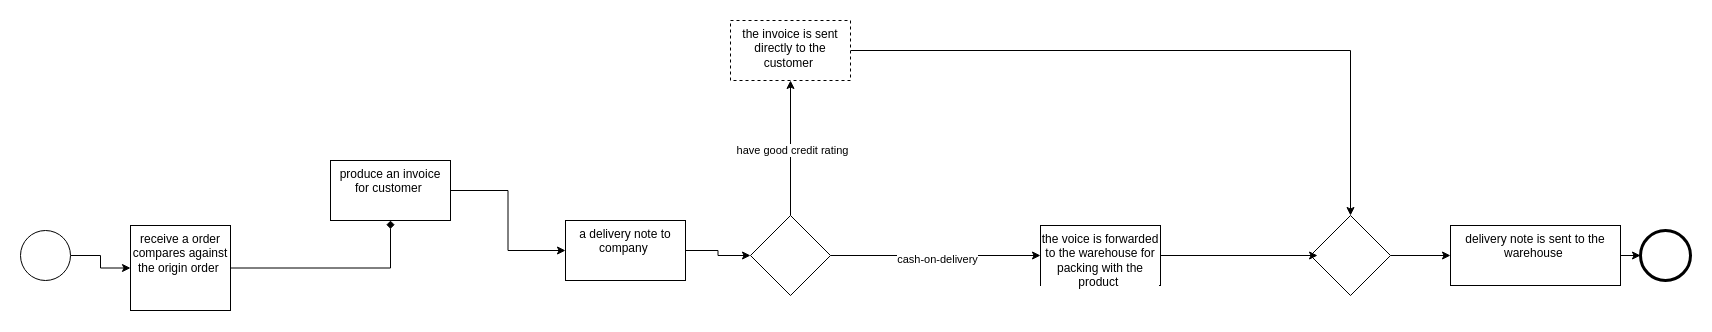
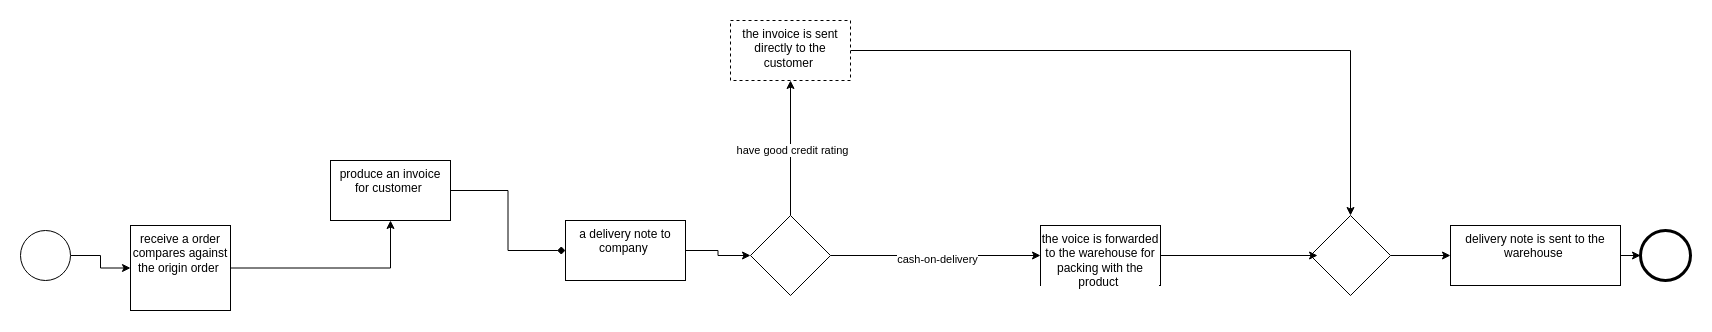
(391, 229) -> (391, 228)
(557, 251) -> (557, 251)
